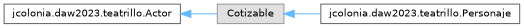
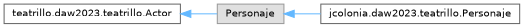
(92, 14) -> (92, 14)
(251, 14) -> (251, 14)
